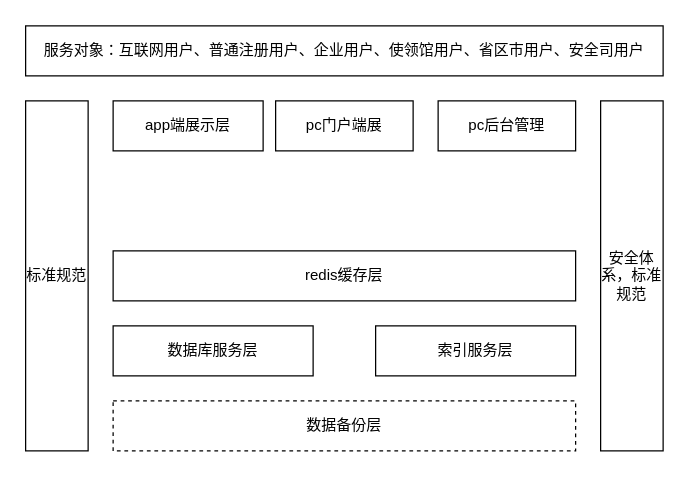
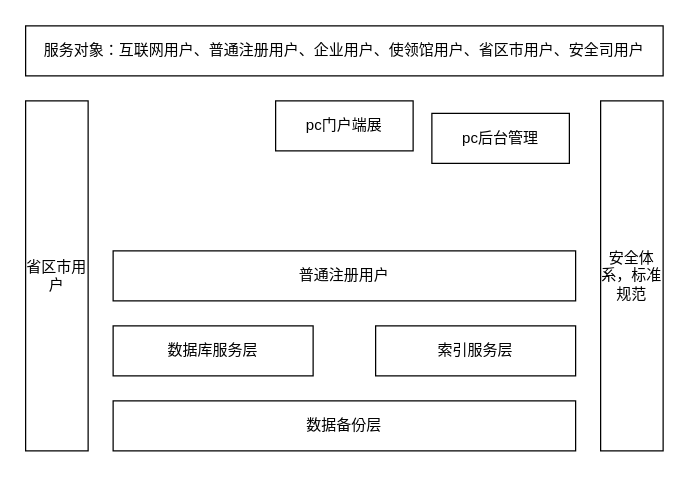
(188, 126) -> none
(507, 126) -> (501, 138)
(57, 276) -> (57, 276)
(344, 276) -> (344, 276)
(344, 426) -> (344, 426)
